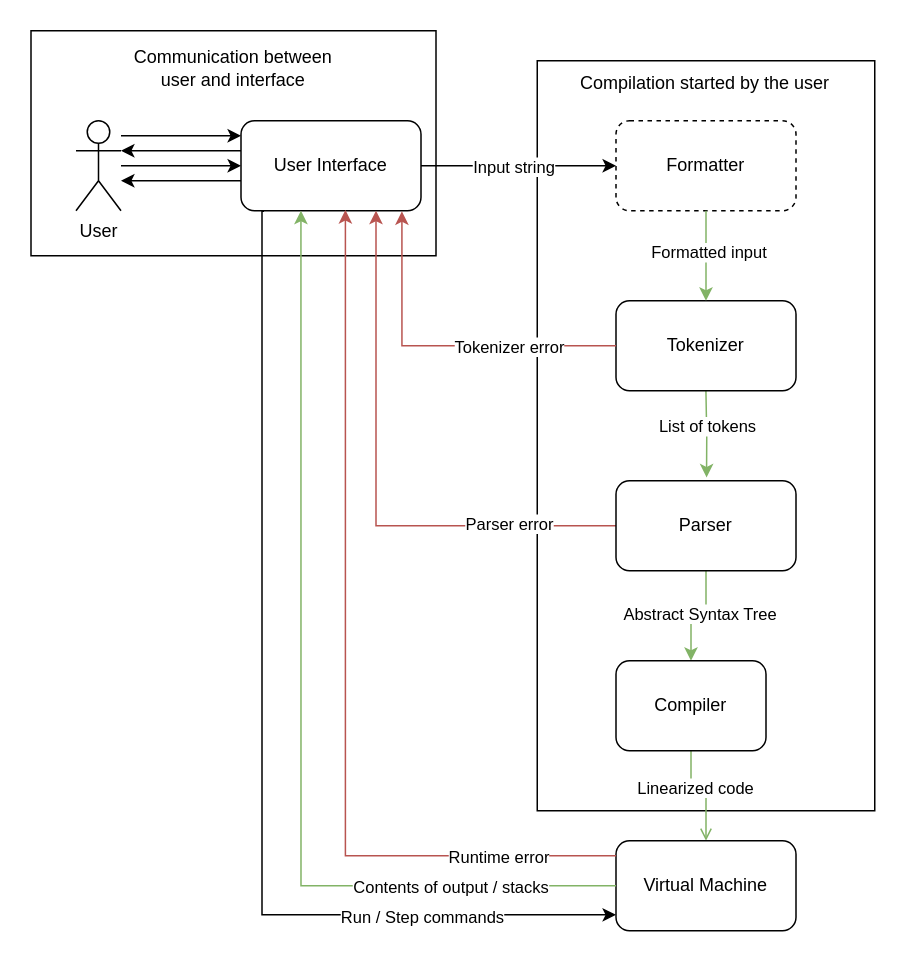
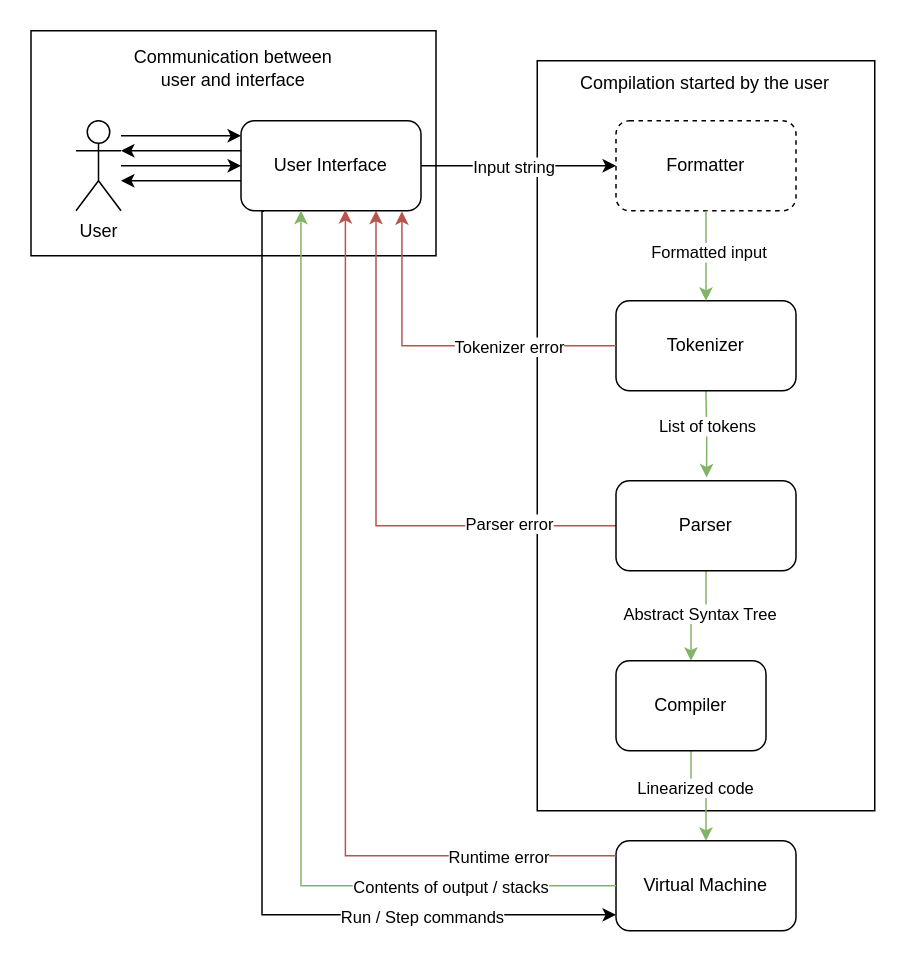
(706, 831) -> (706, 829)
